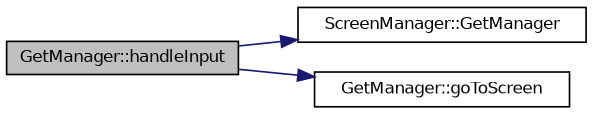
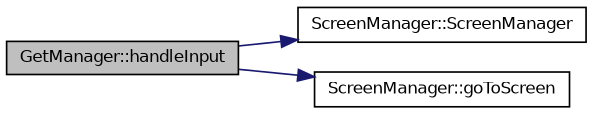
(442, 25) -> (442, 25)
(442, 89) -> (442, 89)
